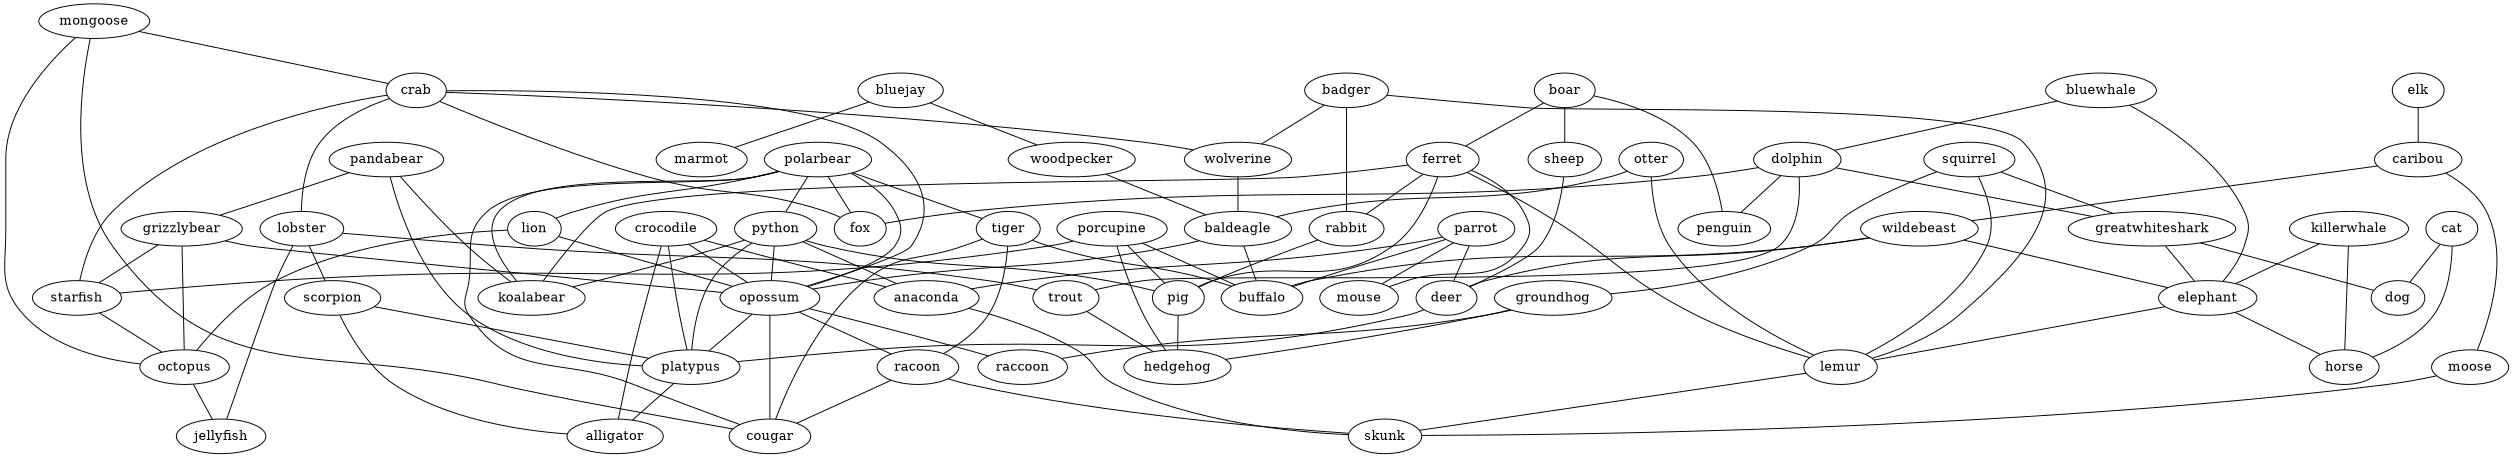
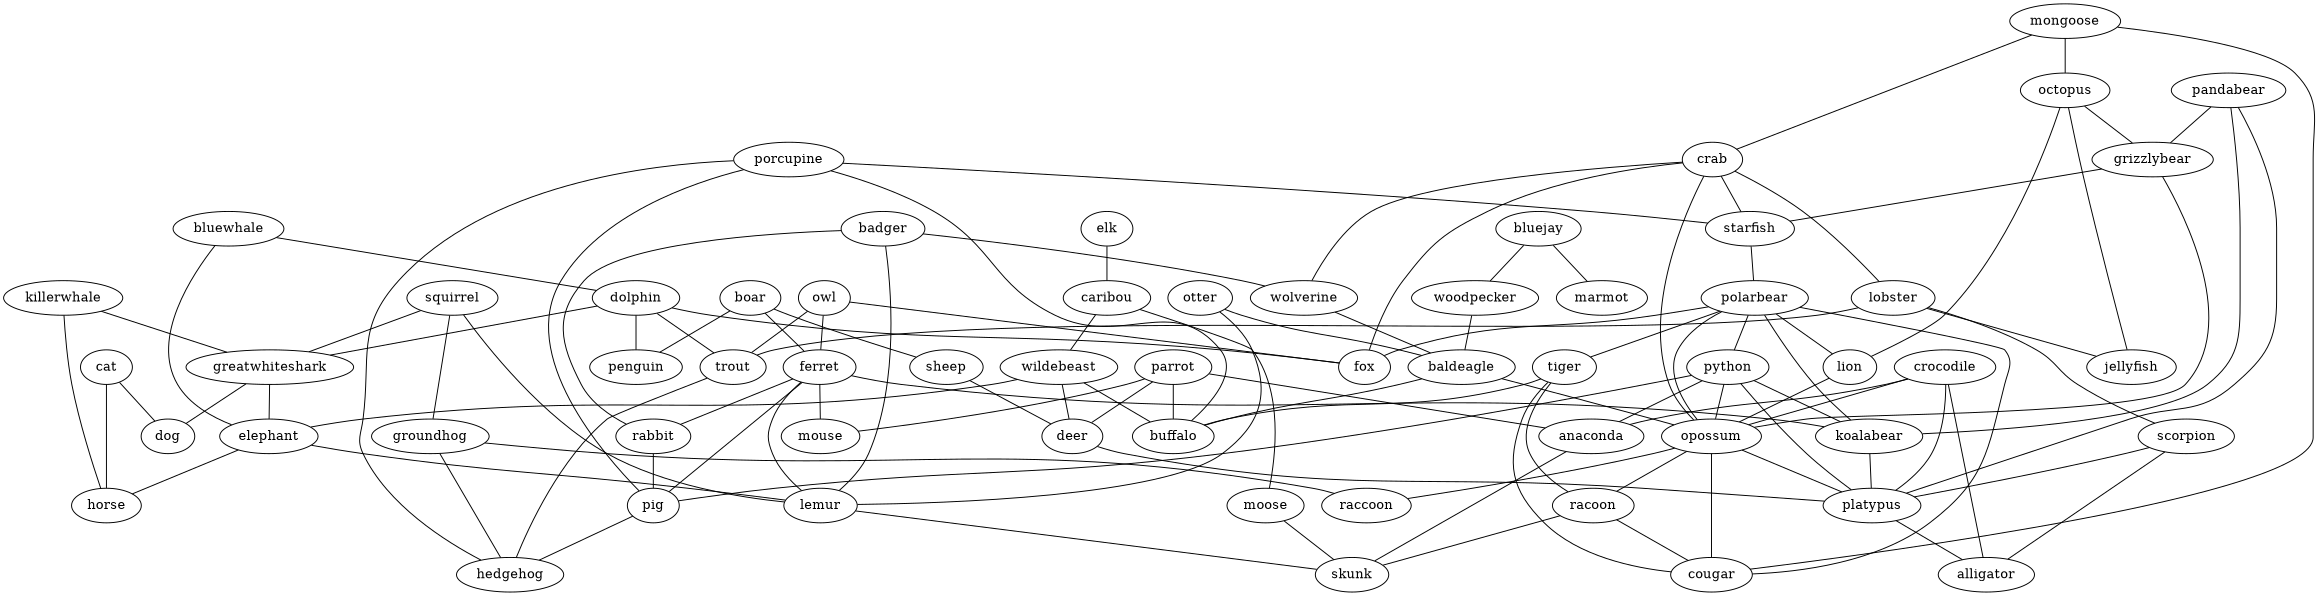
(2286, 260) -> (164, 332)
none -> (824, 298)
(131, 333) -> (1752, 263)
none -> (1871, 471)
